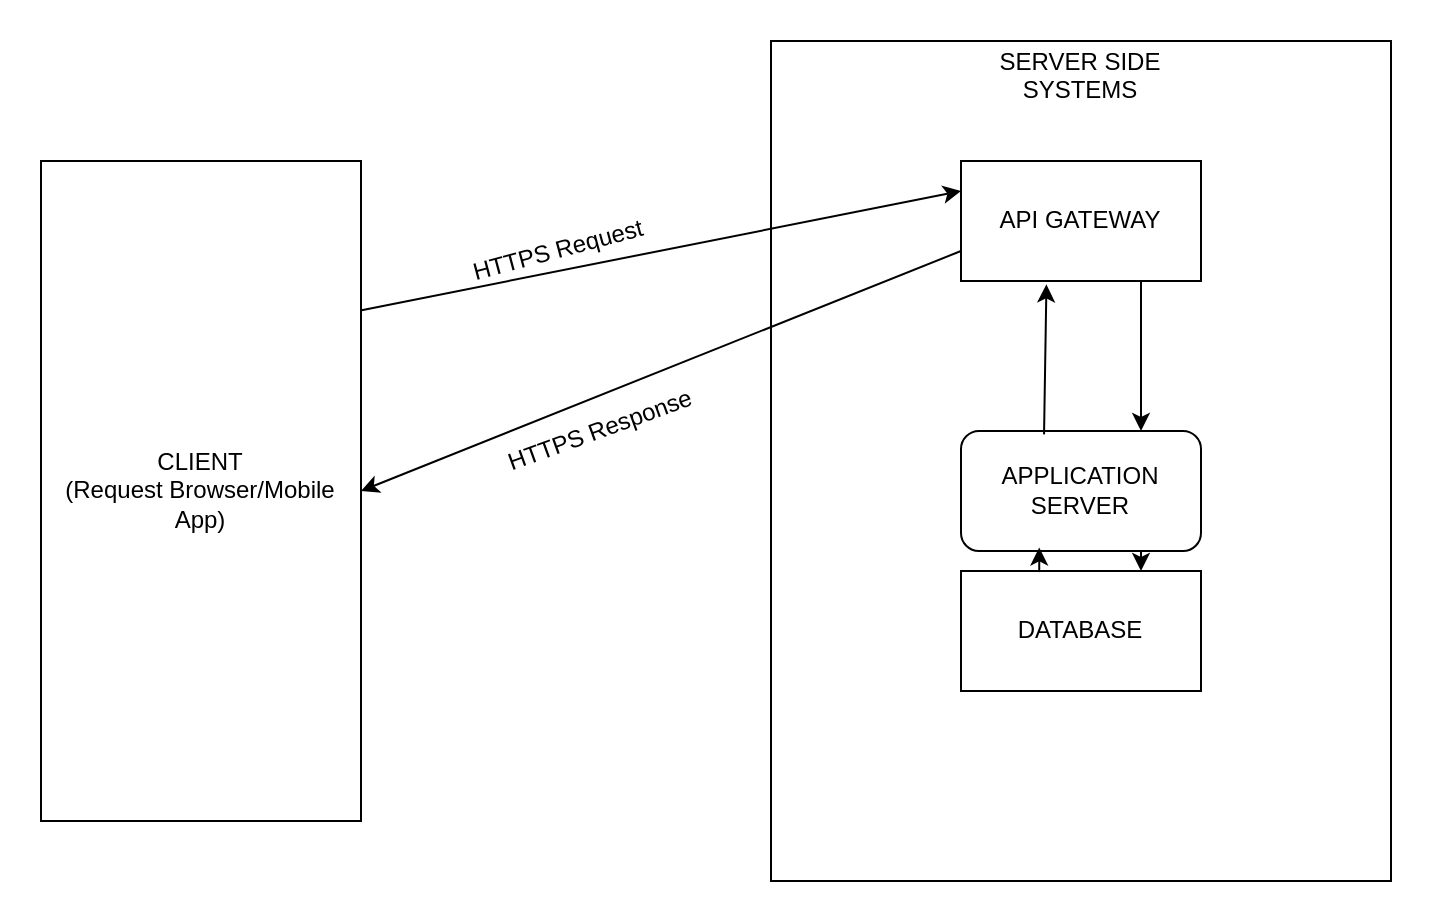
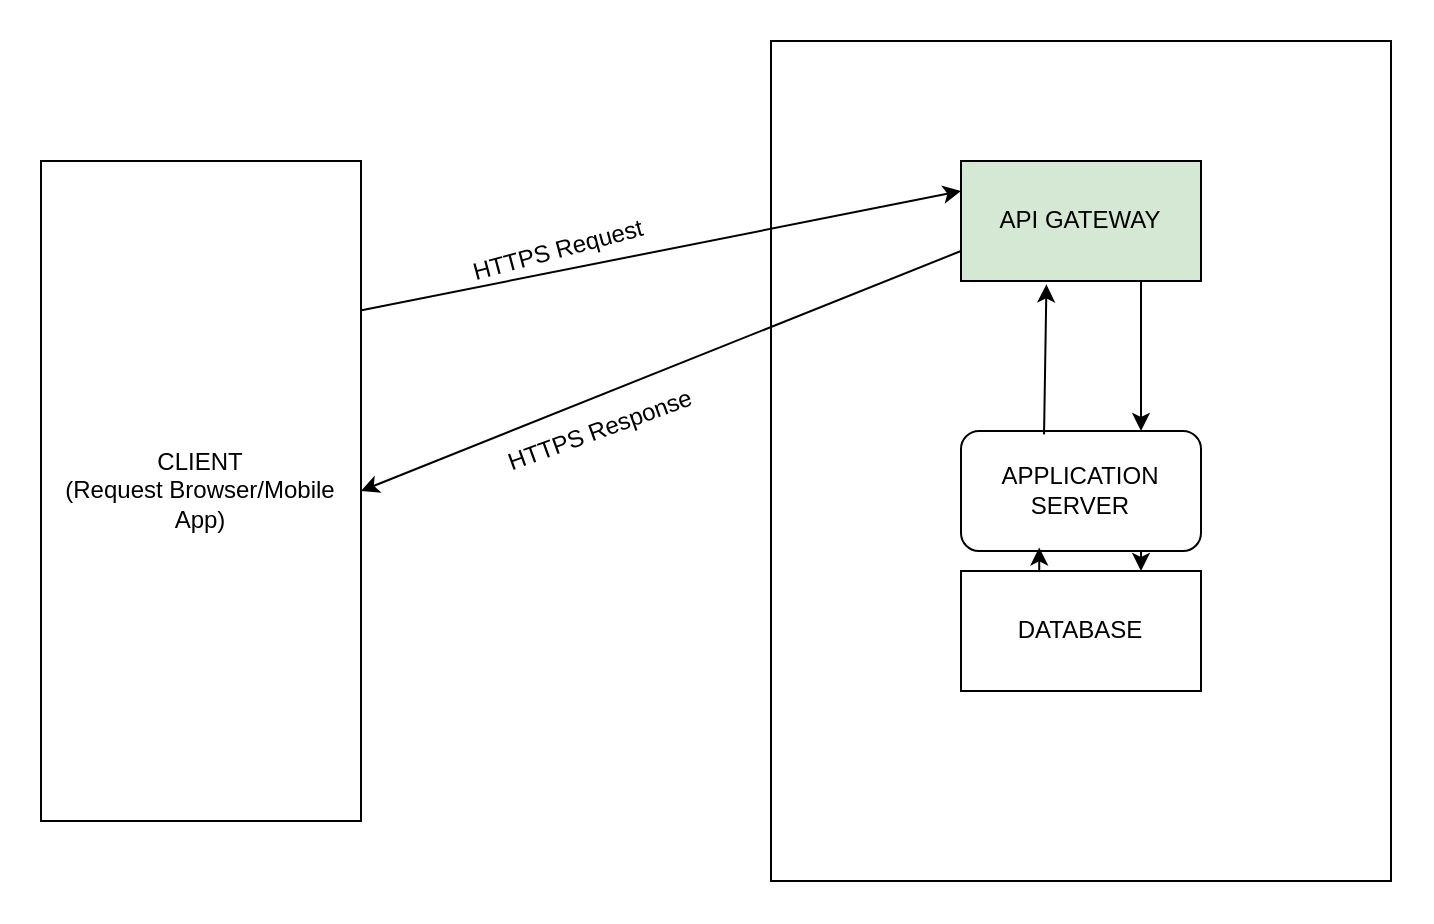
(1081, 91) -> none
(1081, 221) -> (1081, 221)
